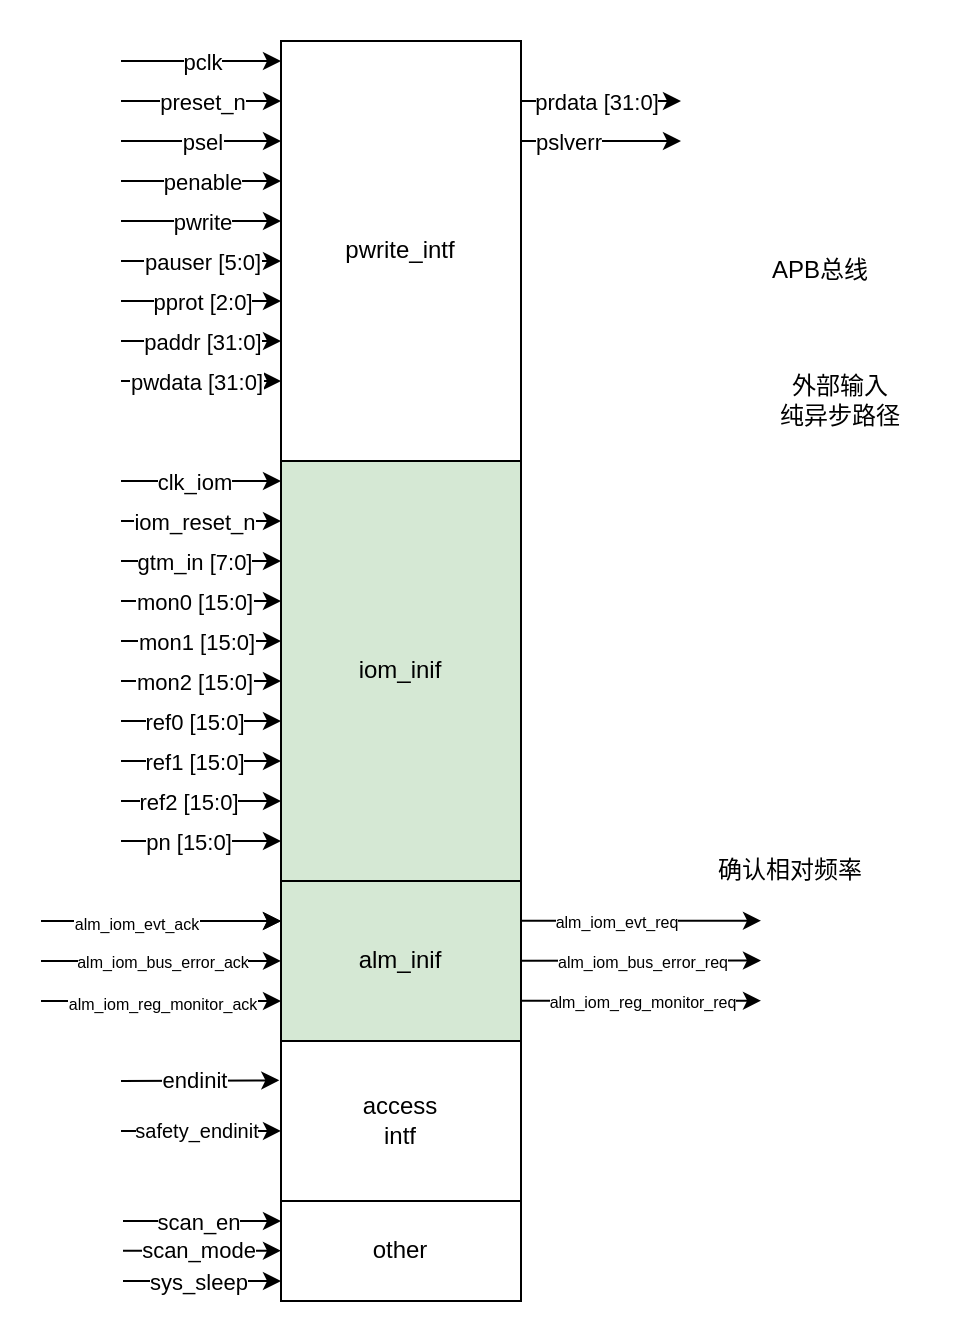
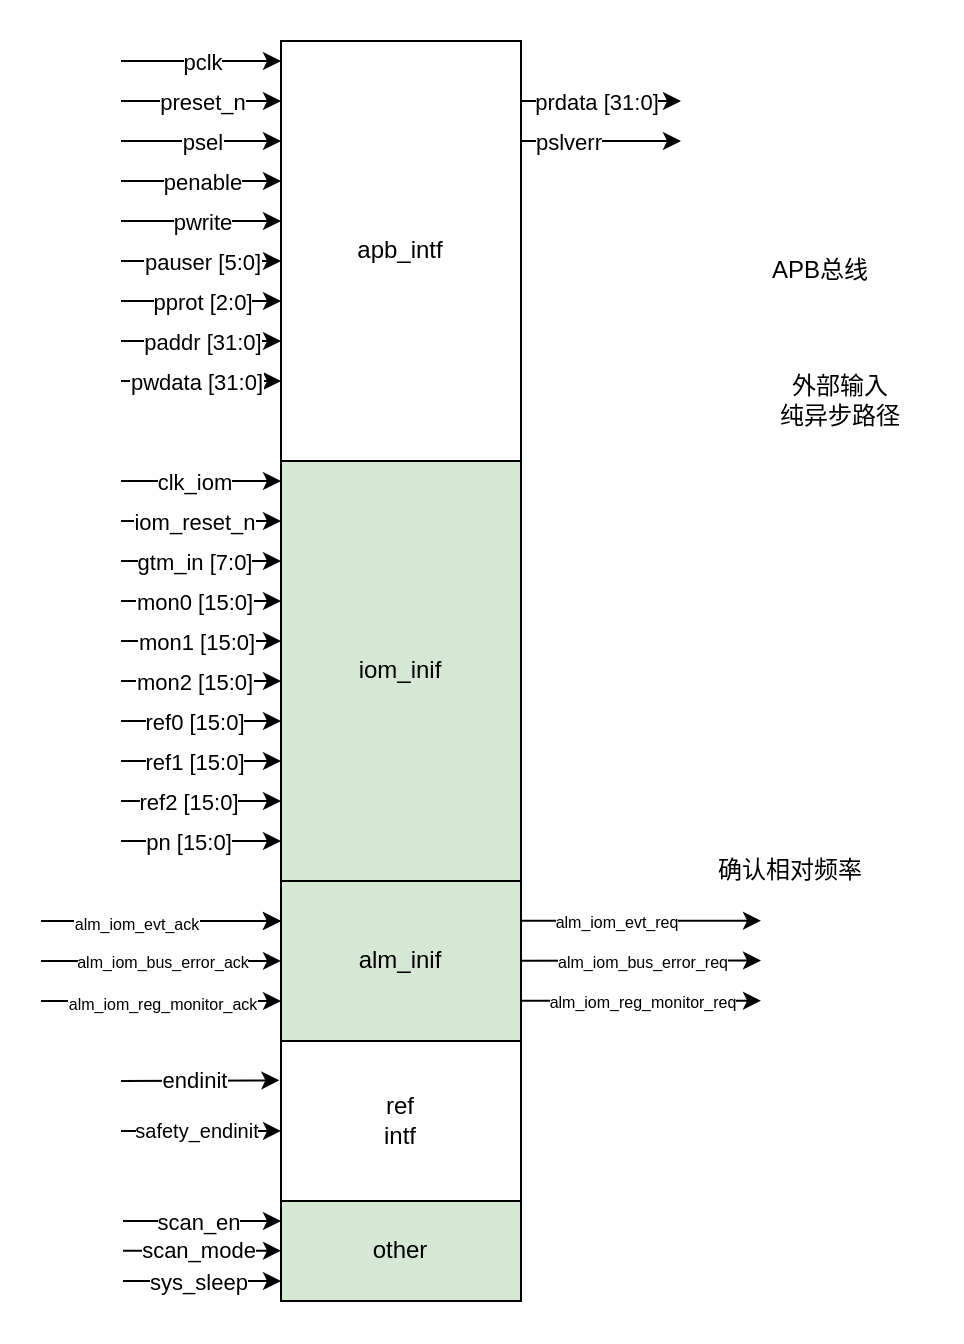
(401, 251) -> (401, 251)
(401, 1121) -> (401, 1121)
(401, 1251) -> (401, 1251)
